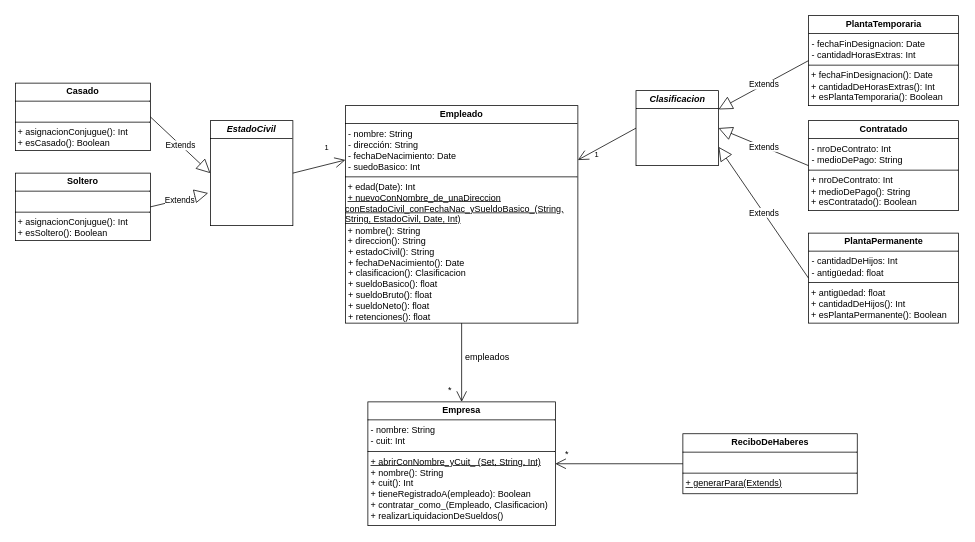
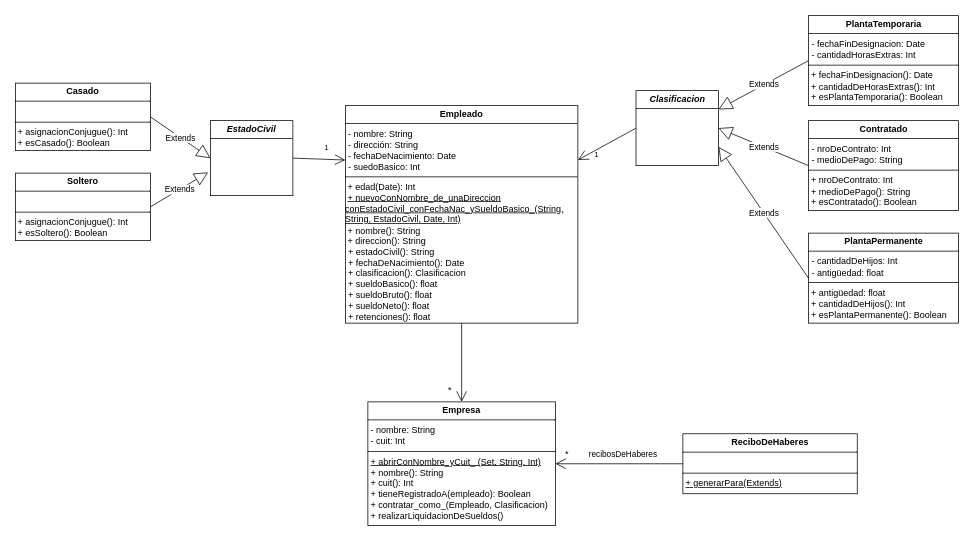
(252, 173) -> (252, 158)
(487, 357) -> none
none -> (623, 454)
